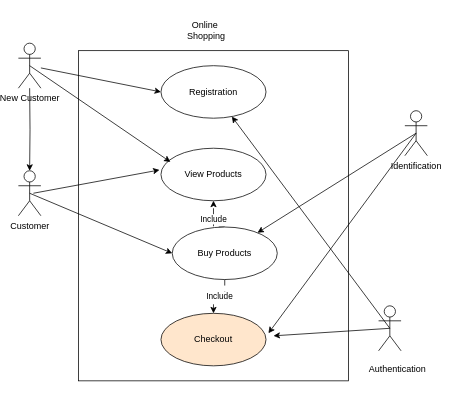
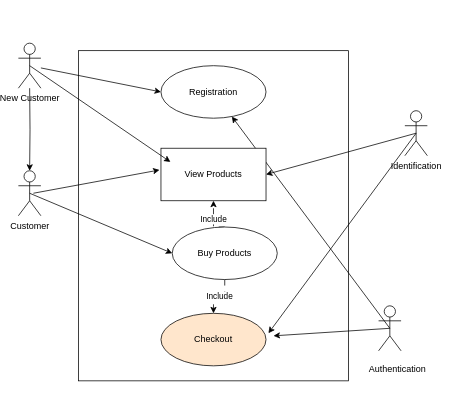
(206, 30) -> none
(213, 174) -> (213, 174)
(335, 184) -> (341, 154)
